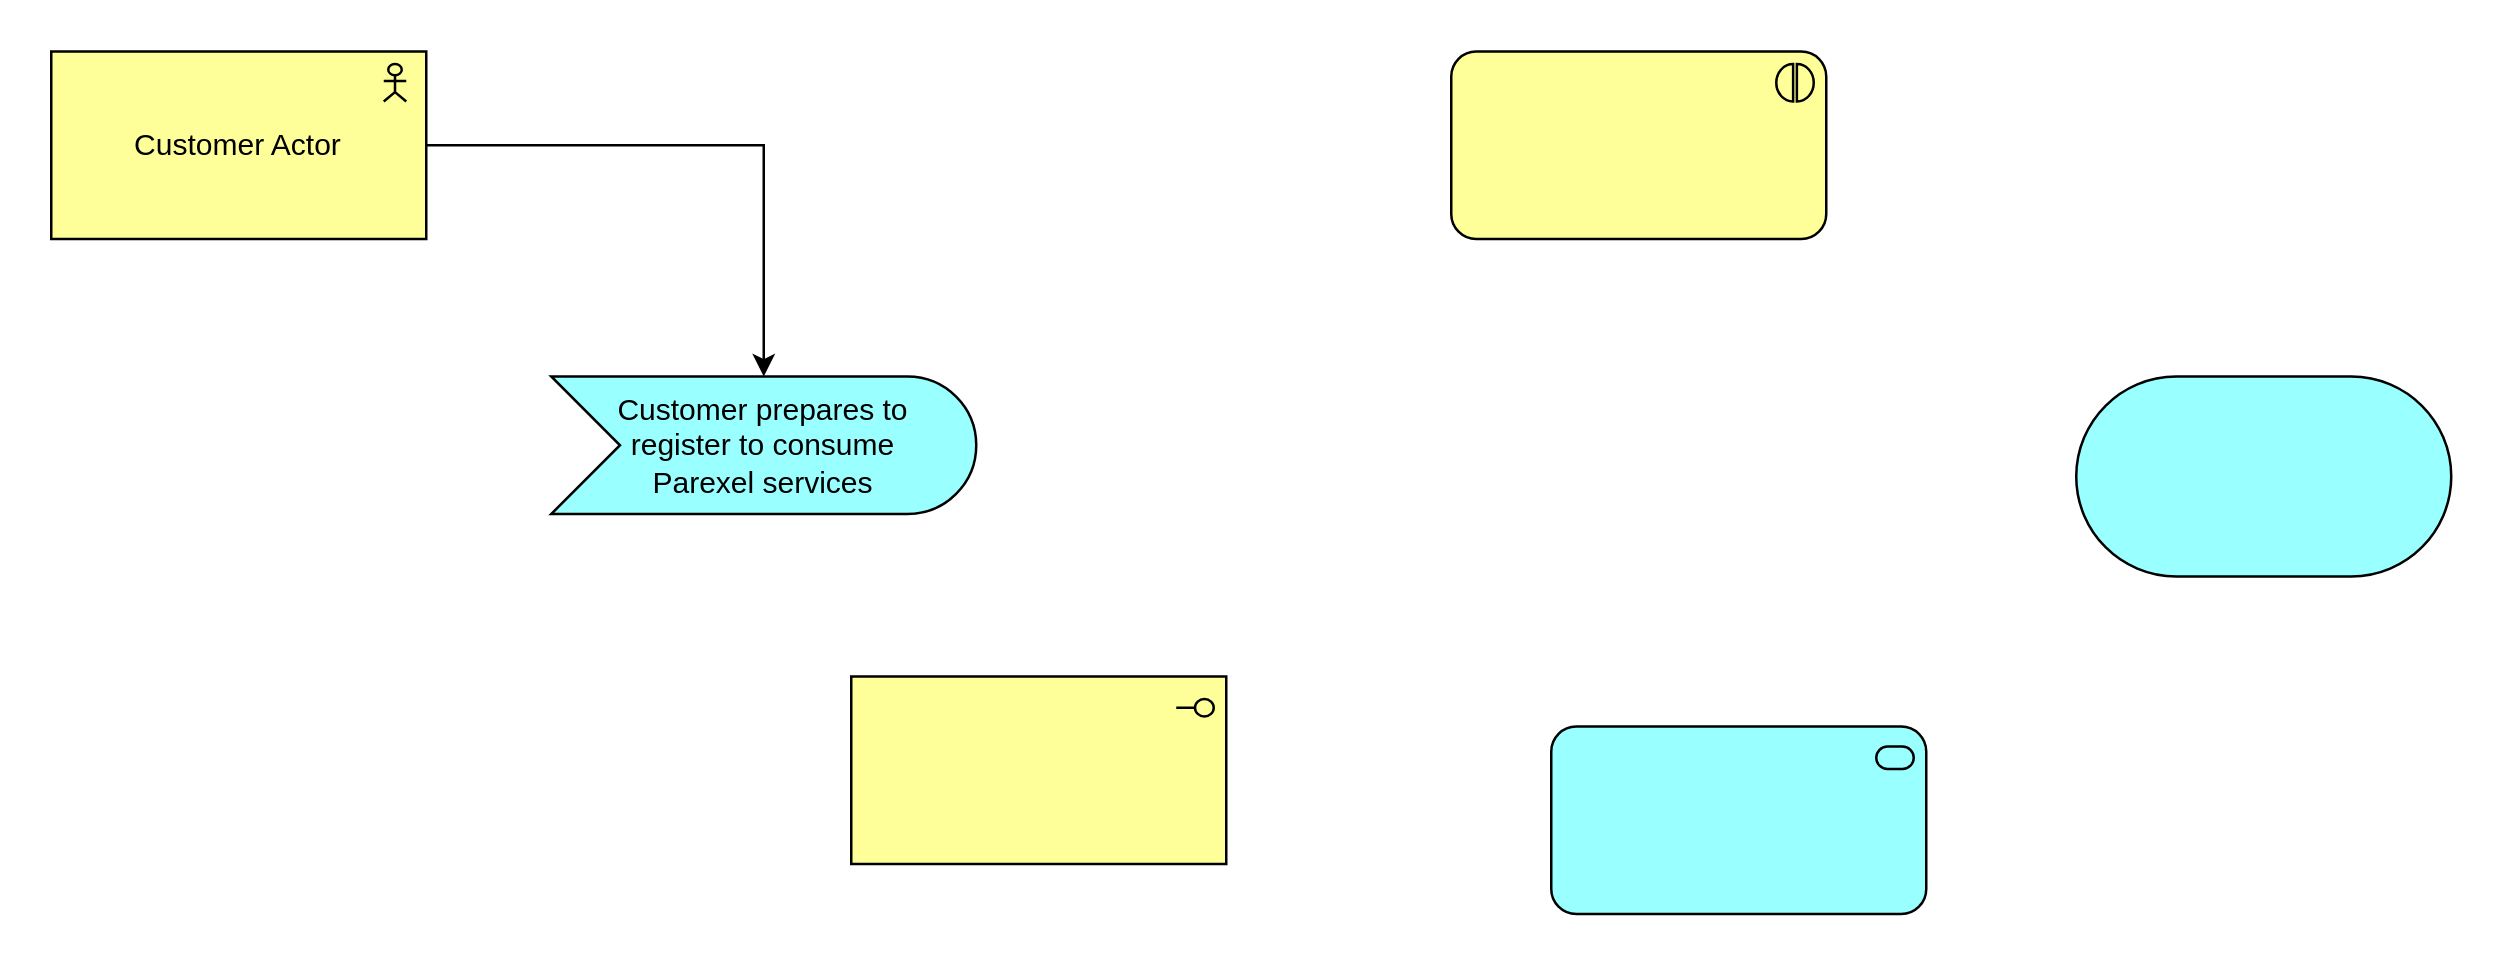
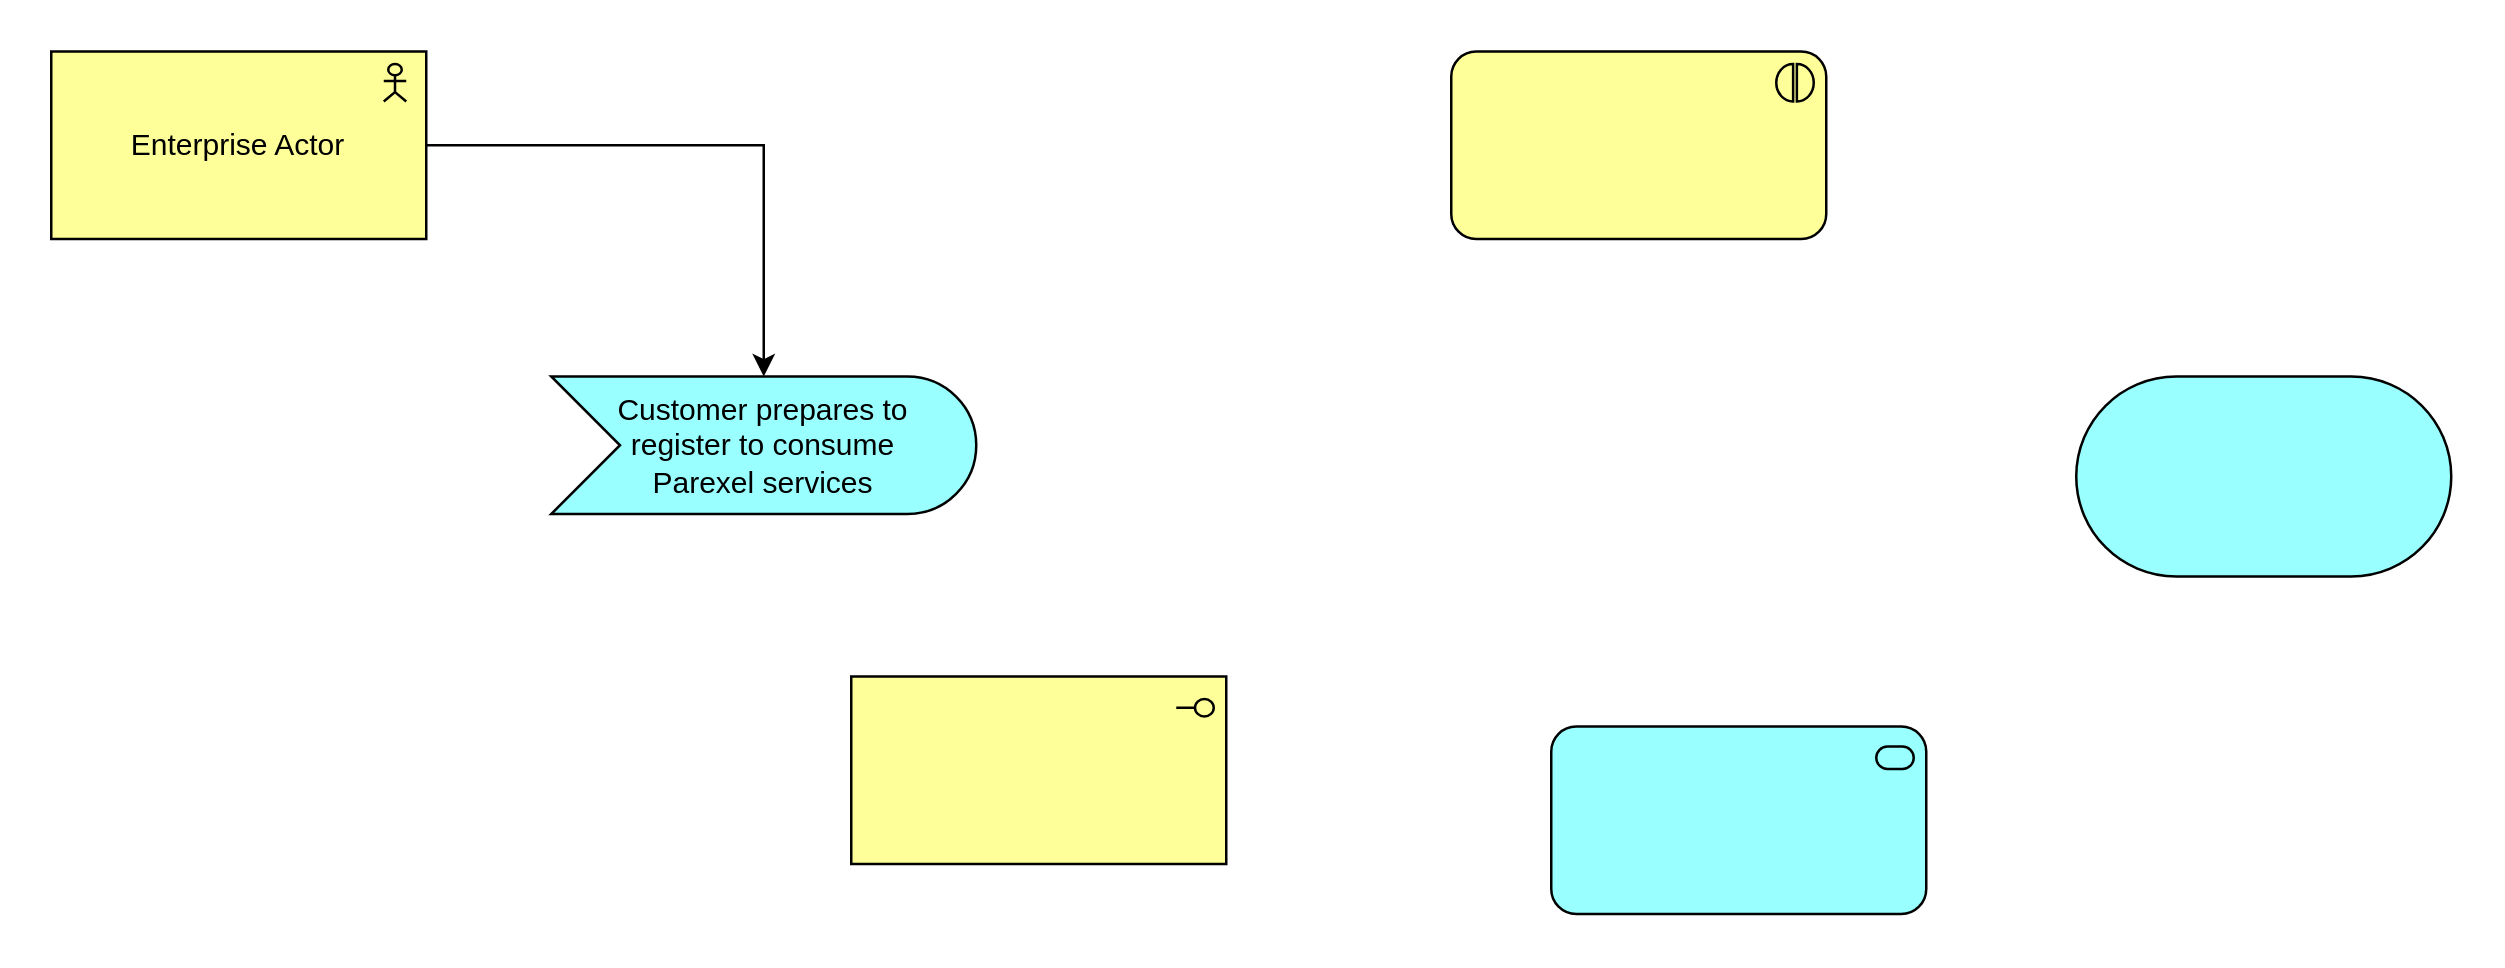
(239, 146) -> (239, 146)
